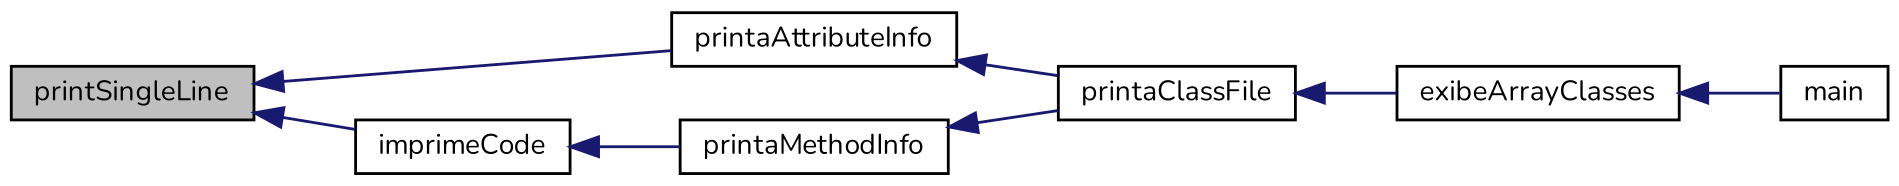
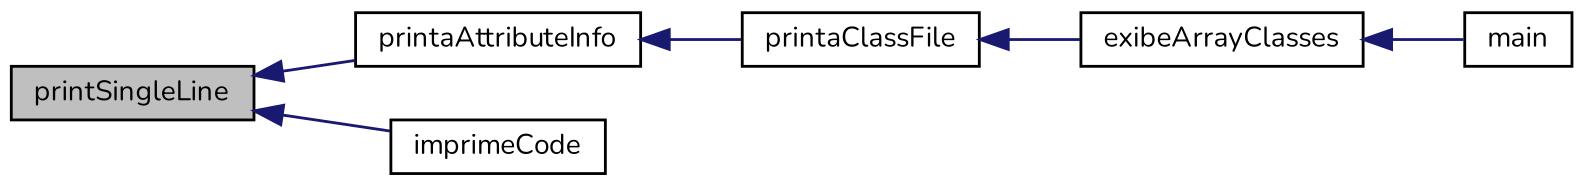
(814, 147) -> none
